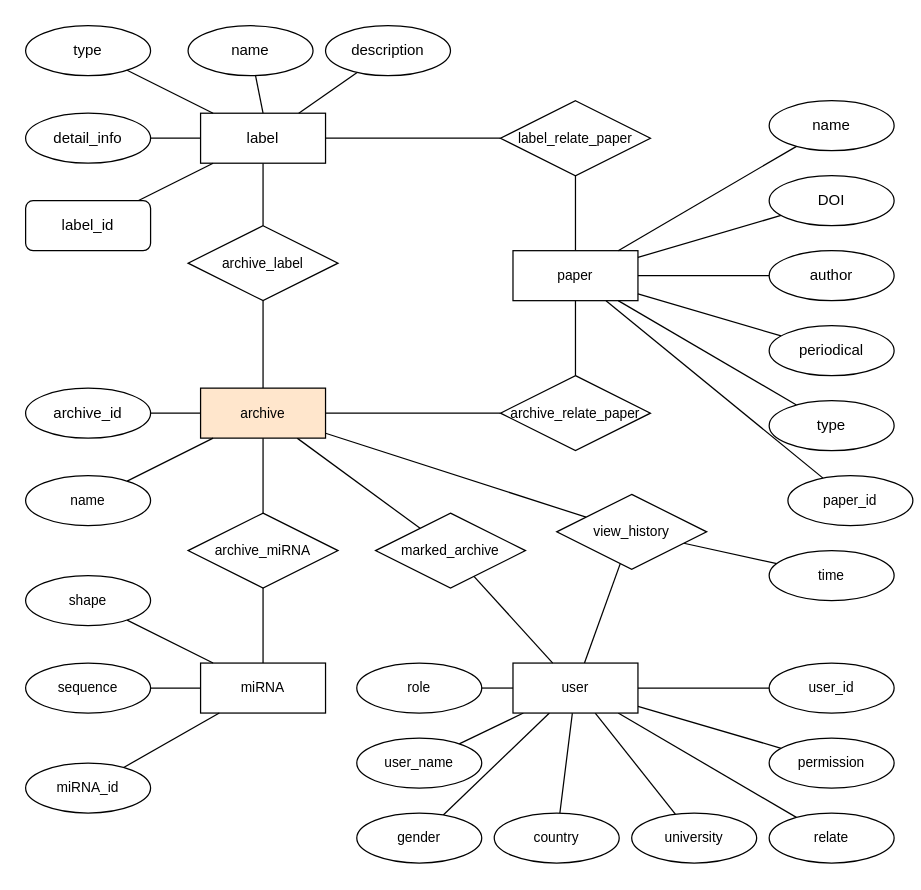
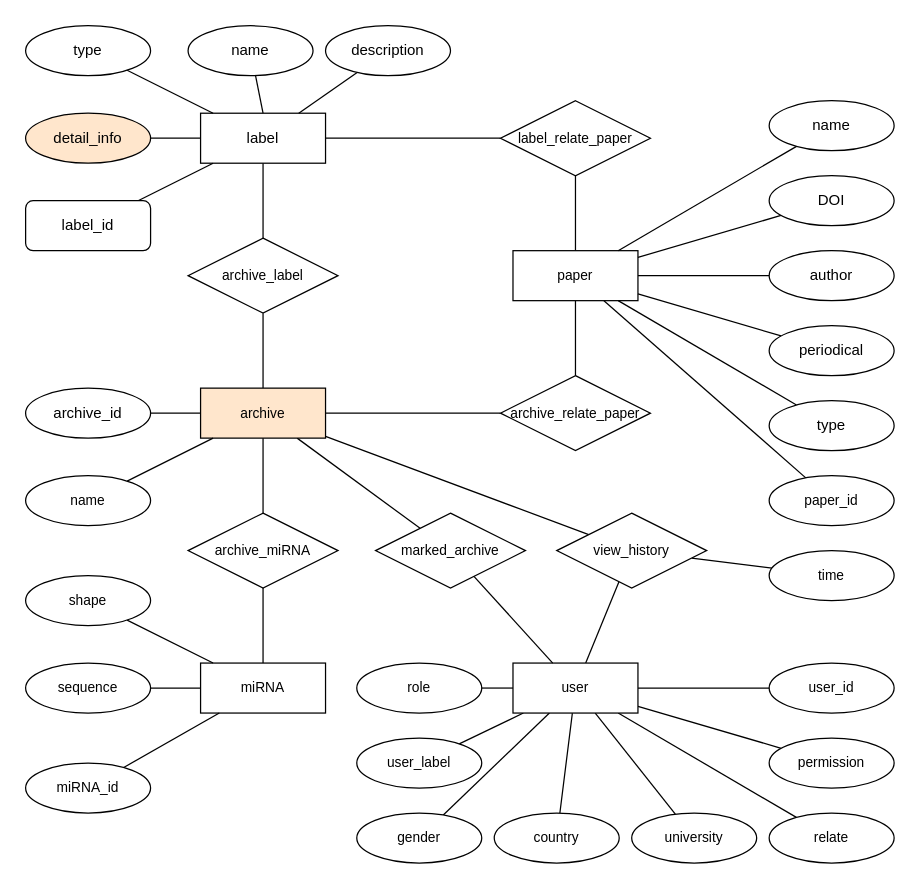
(88, 138) -> (88, 138)
(263, 263) -> (263, 276)
(851, 501) -> (832, 501)
(632, 532) -> (632, 551)
(419, 763) -> (419, 763)
